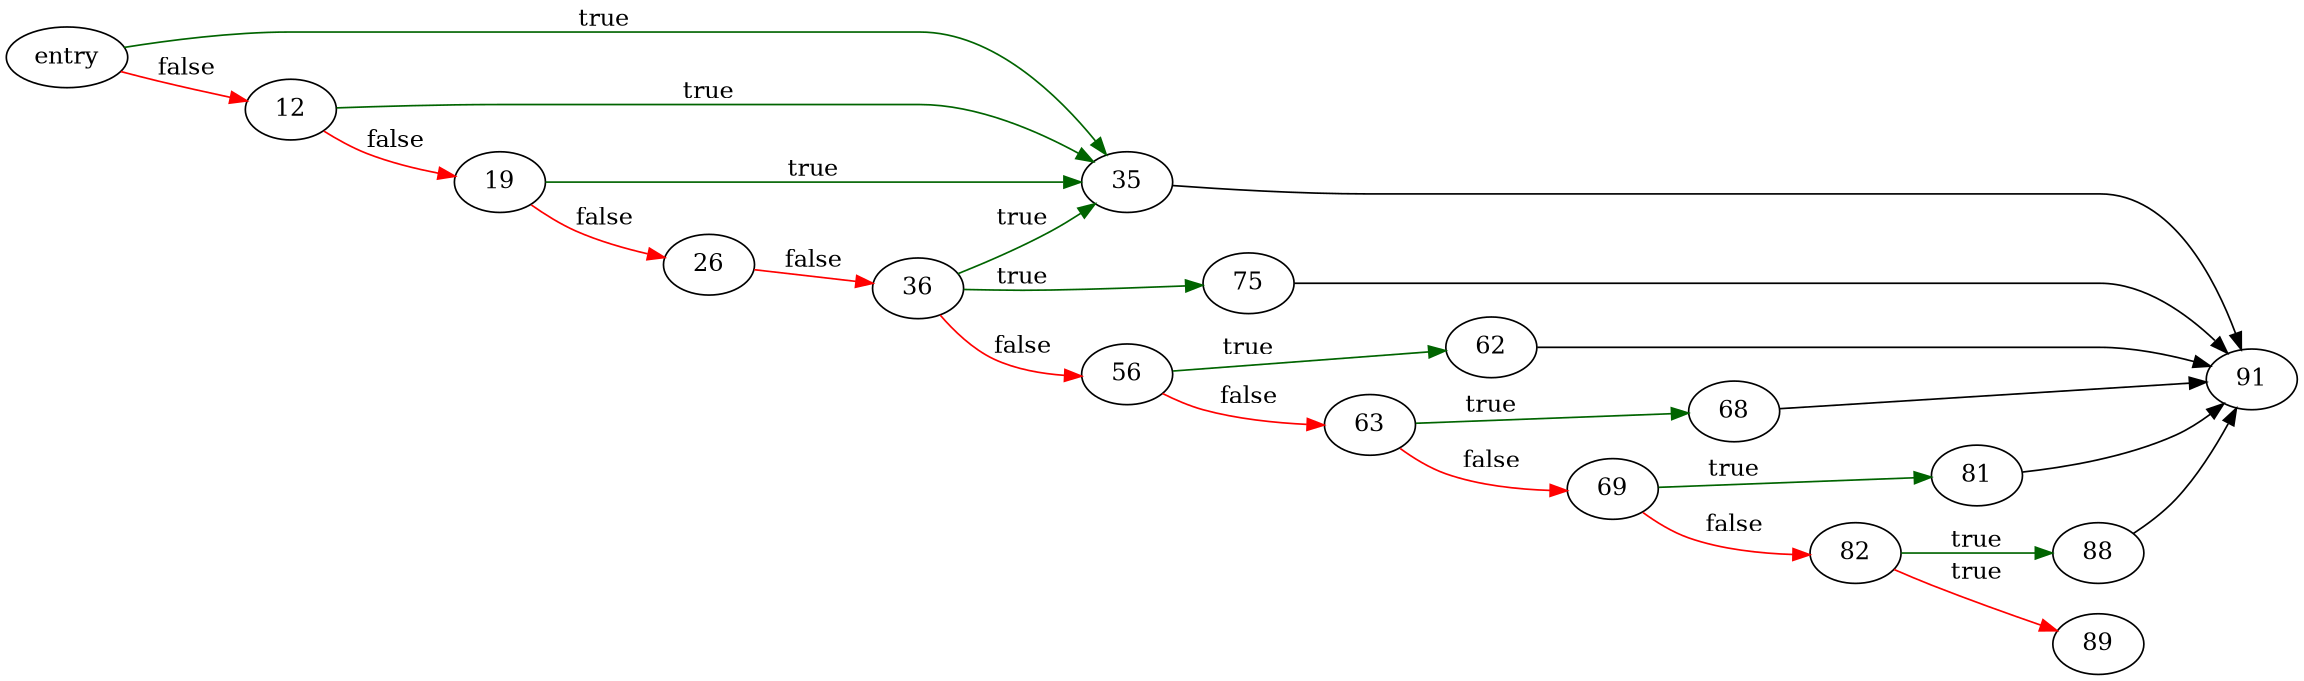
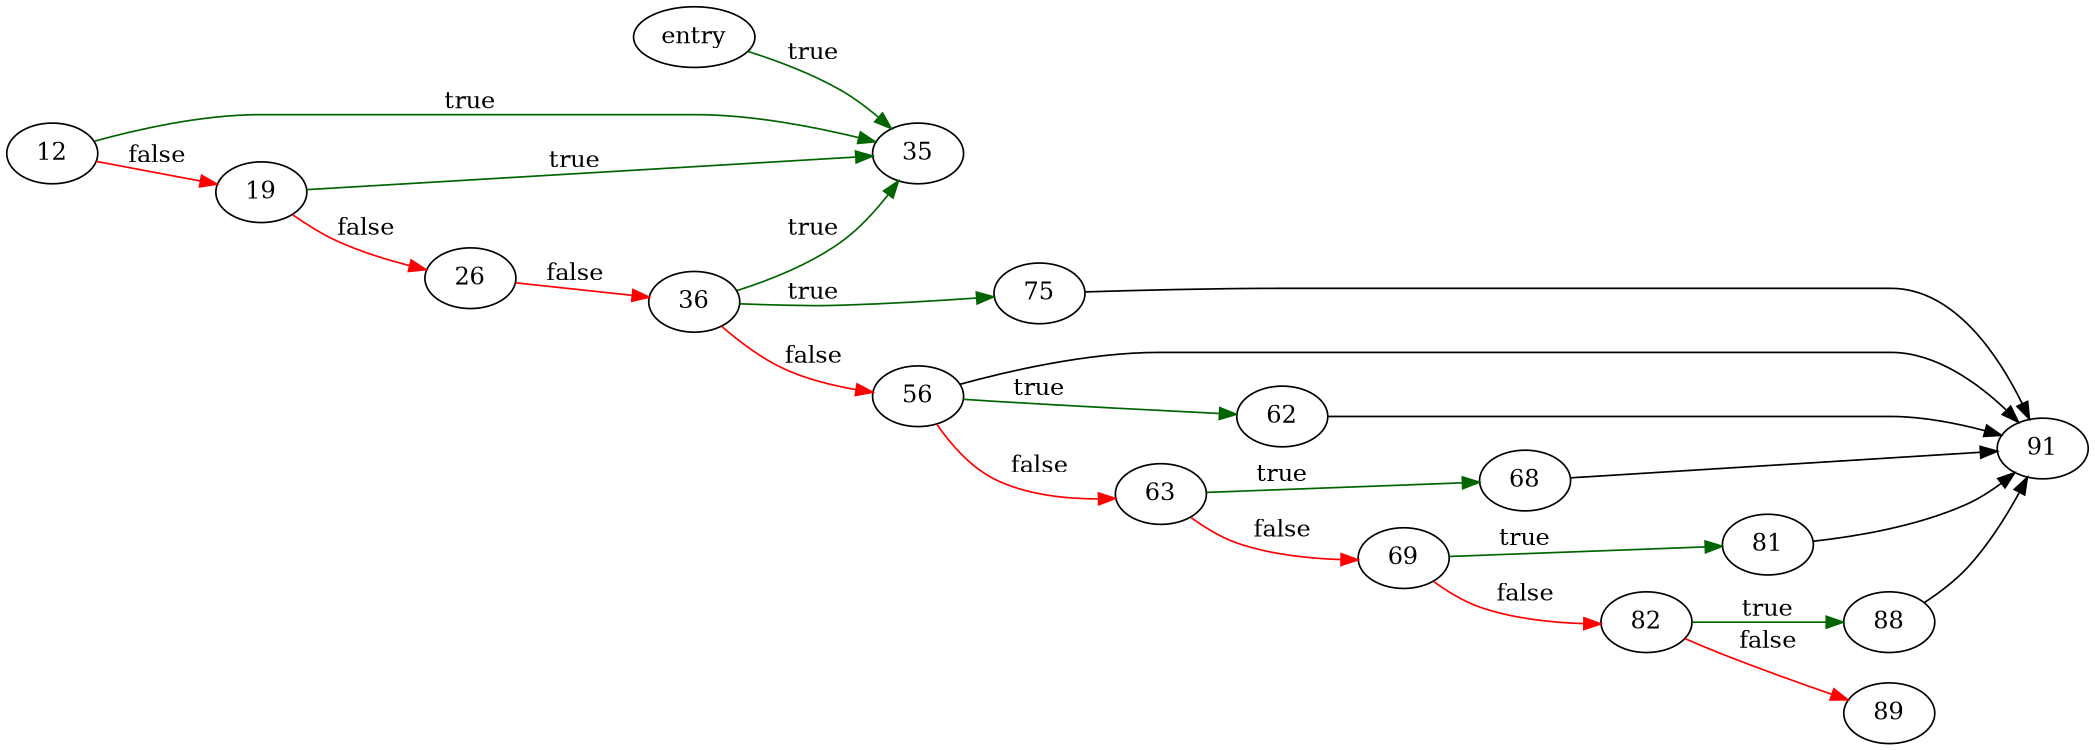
(175, 85) -> none
(1739, 194) -> (1490, 352)
(1977, 572) -> (1768, 642)
